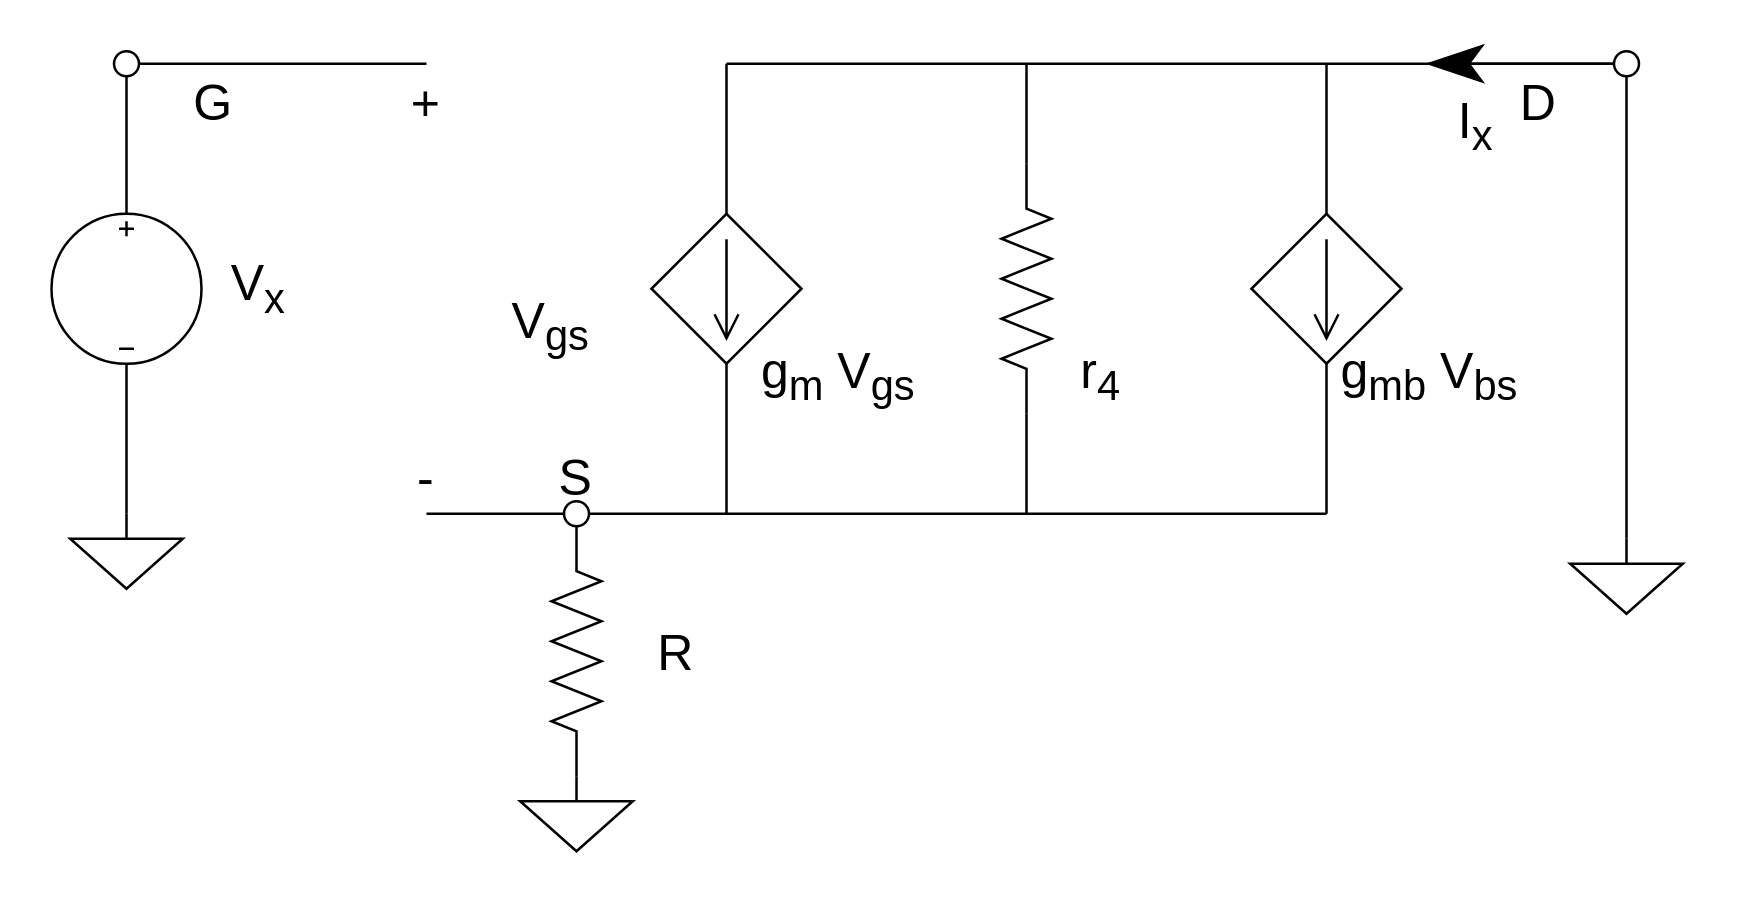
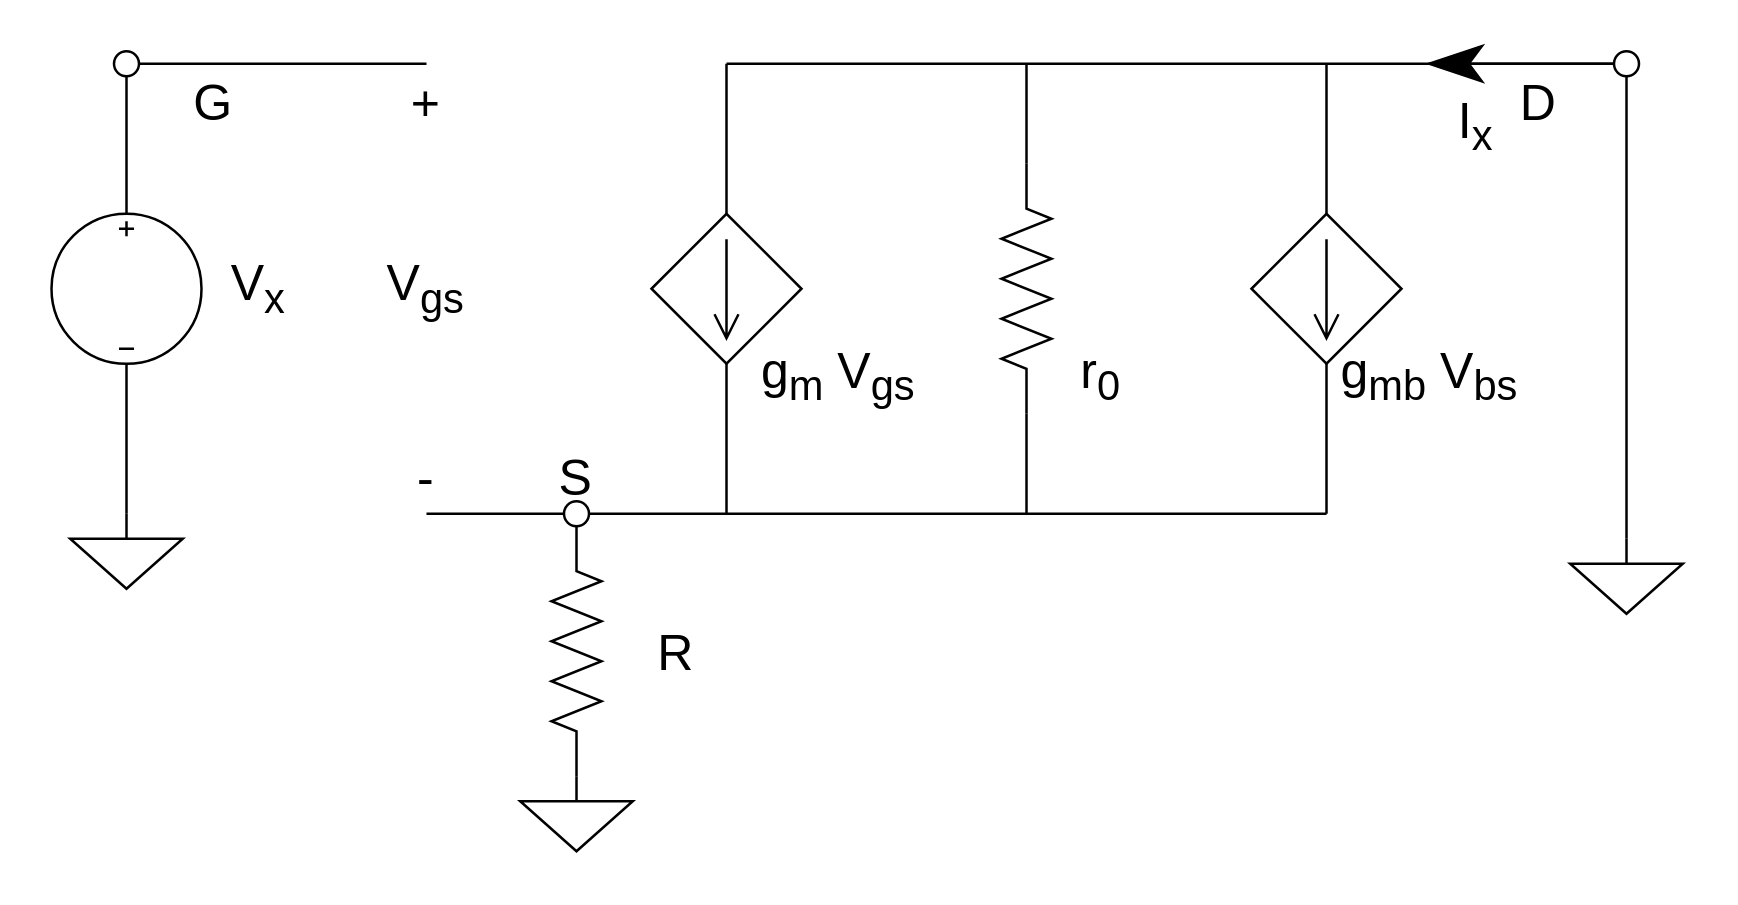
(551, 326) -> (426, 289)
(1101, 376) -> (1101, 376)
